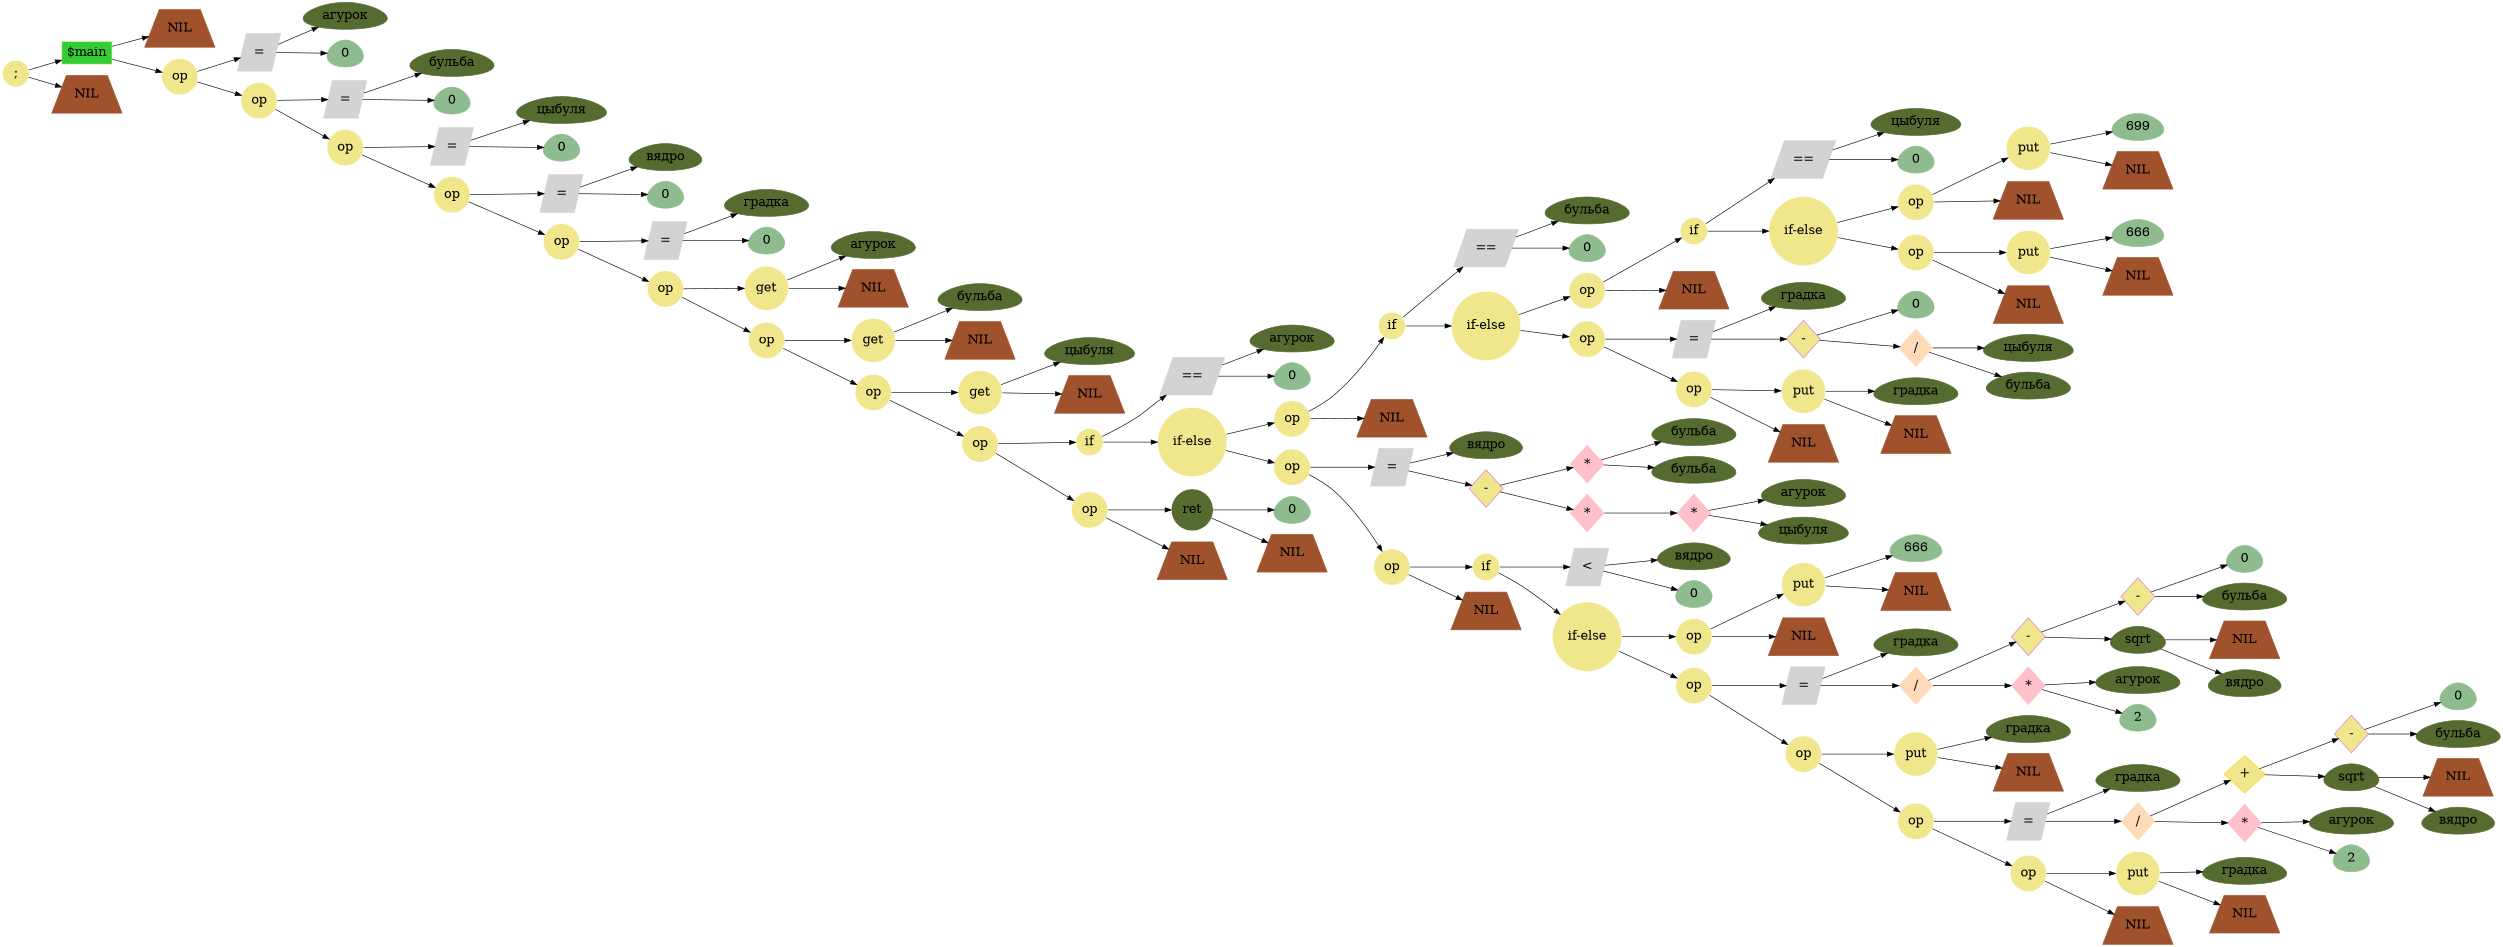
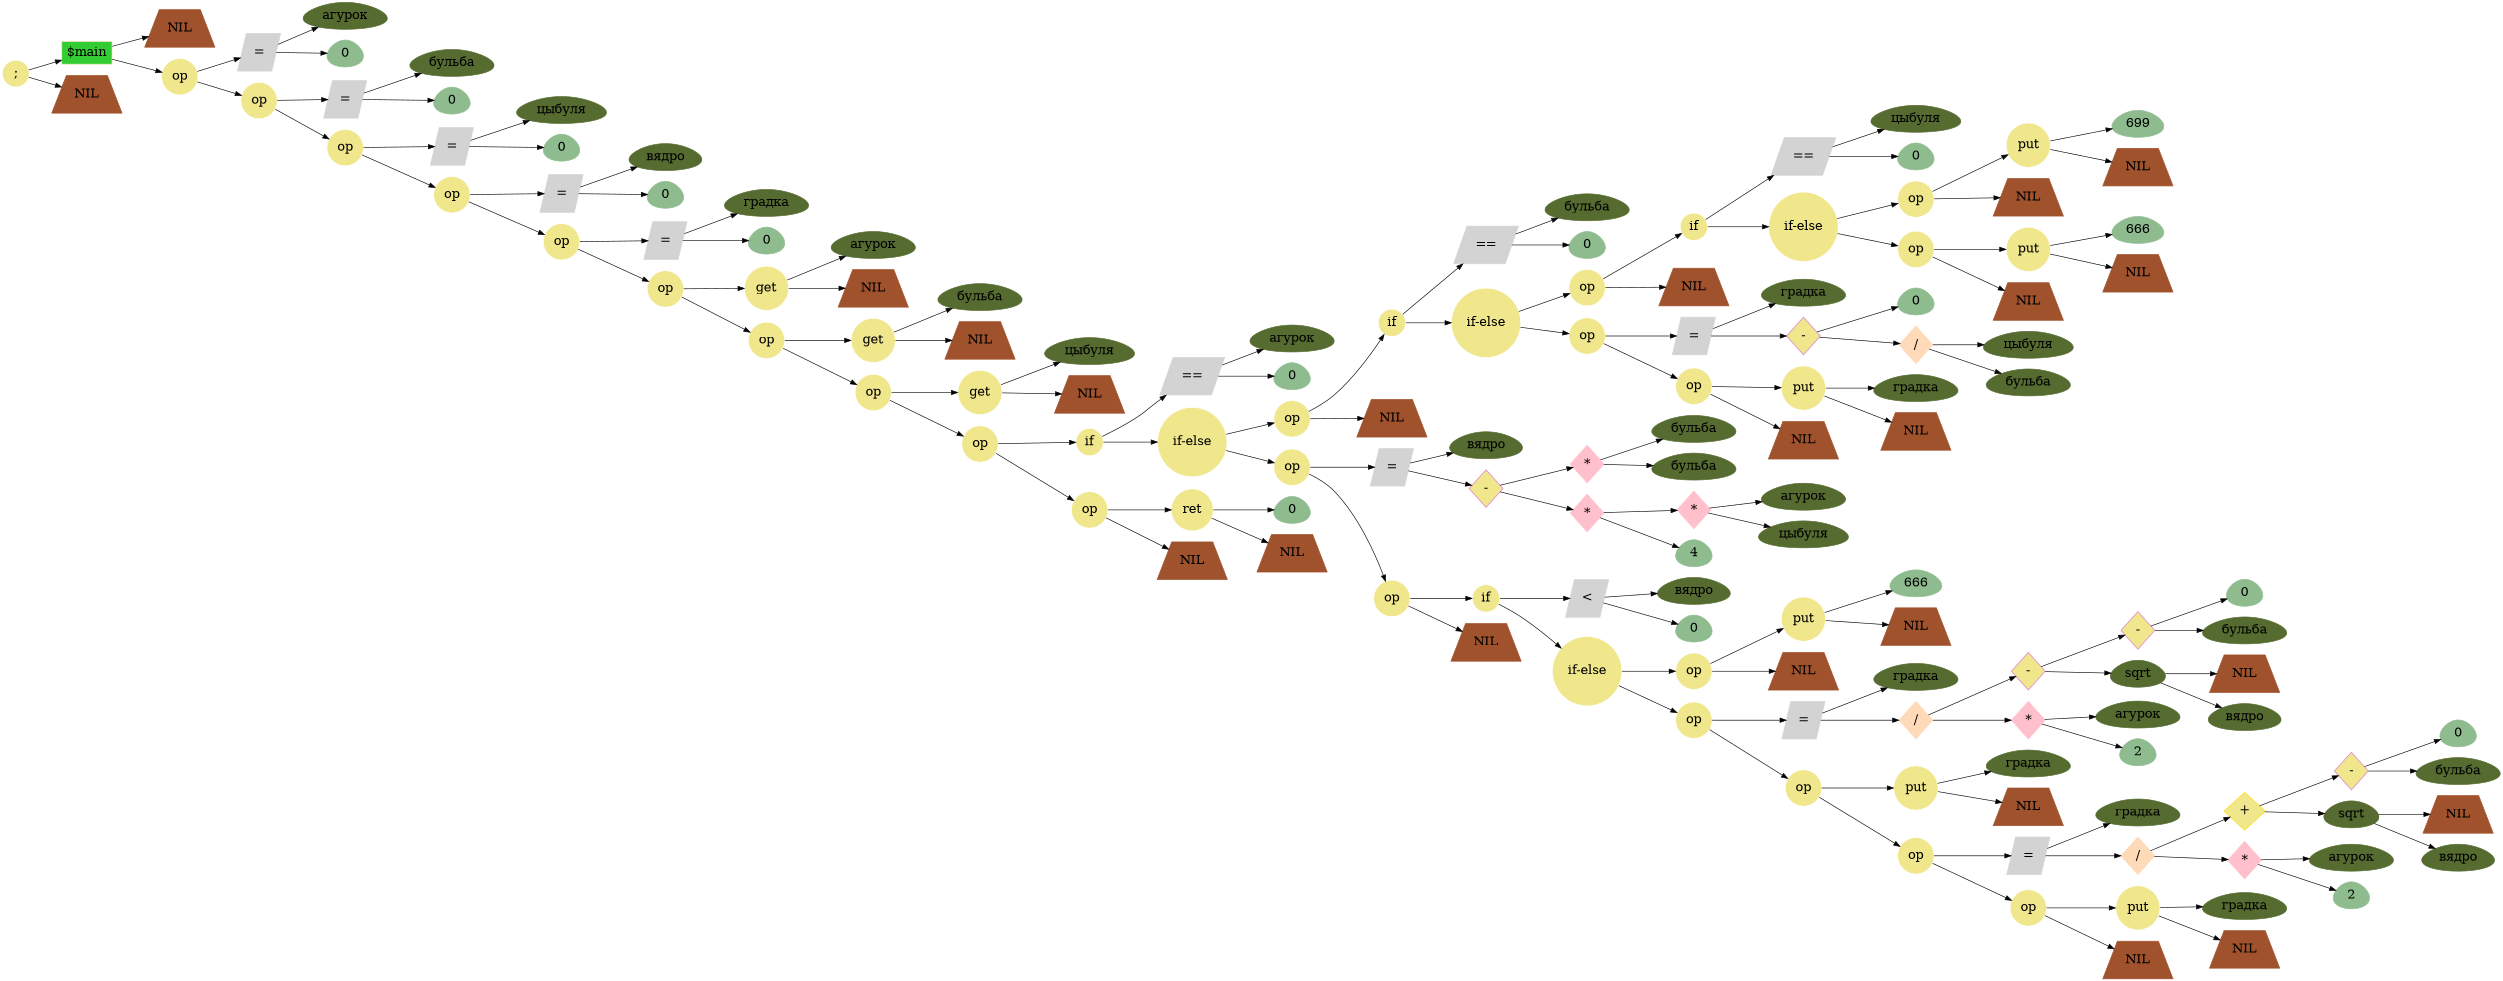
(1192, 510) -> (1192, 510)
none -> (1694, 553)
